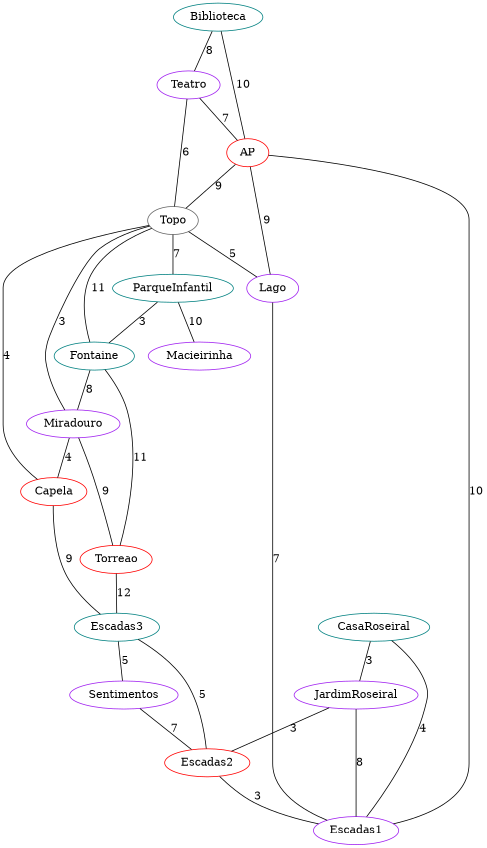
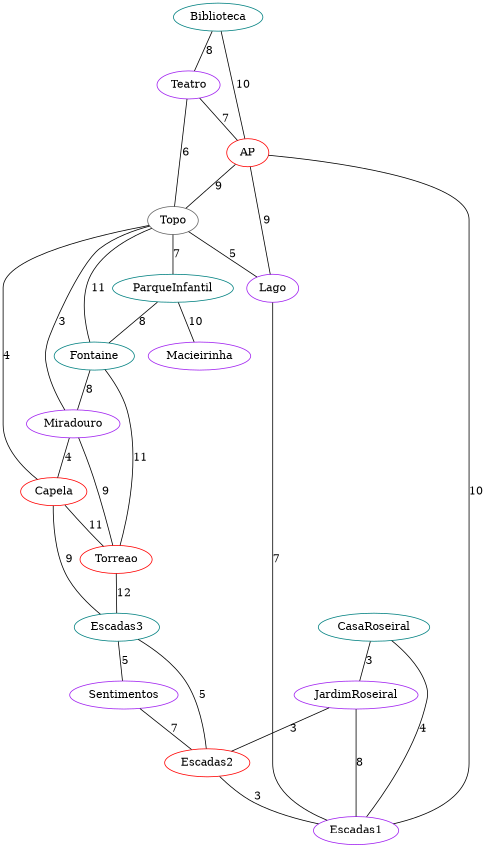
(143, 322) -> (143, 322)
none -> (84, 526)
